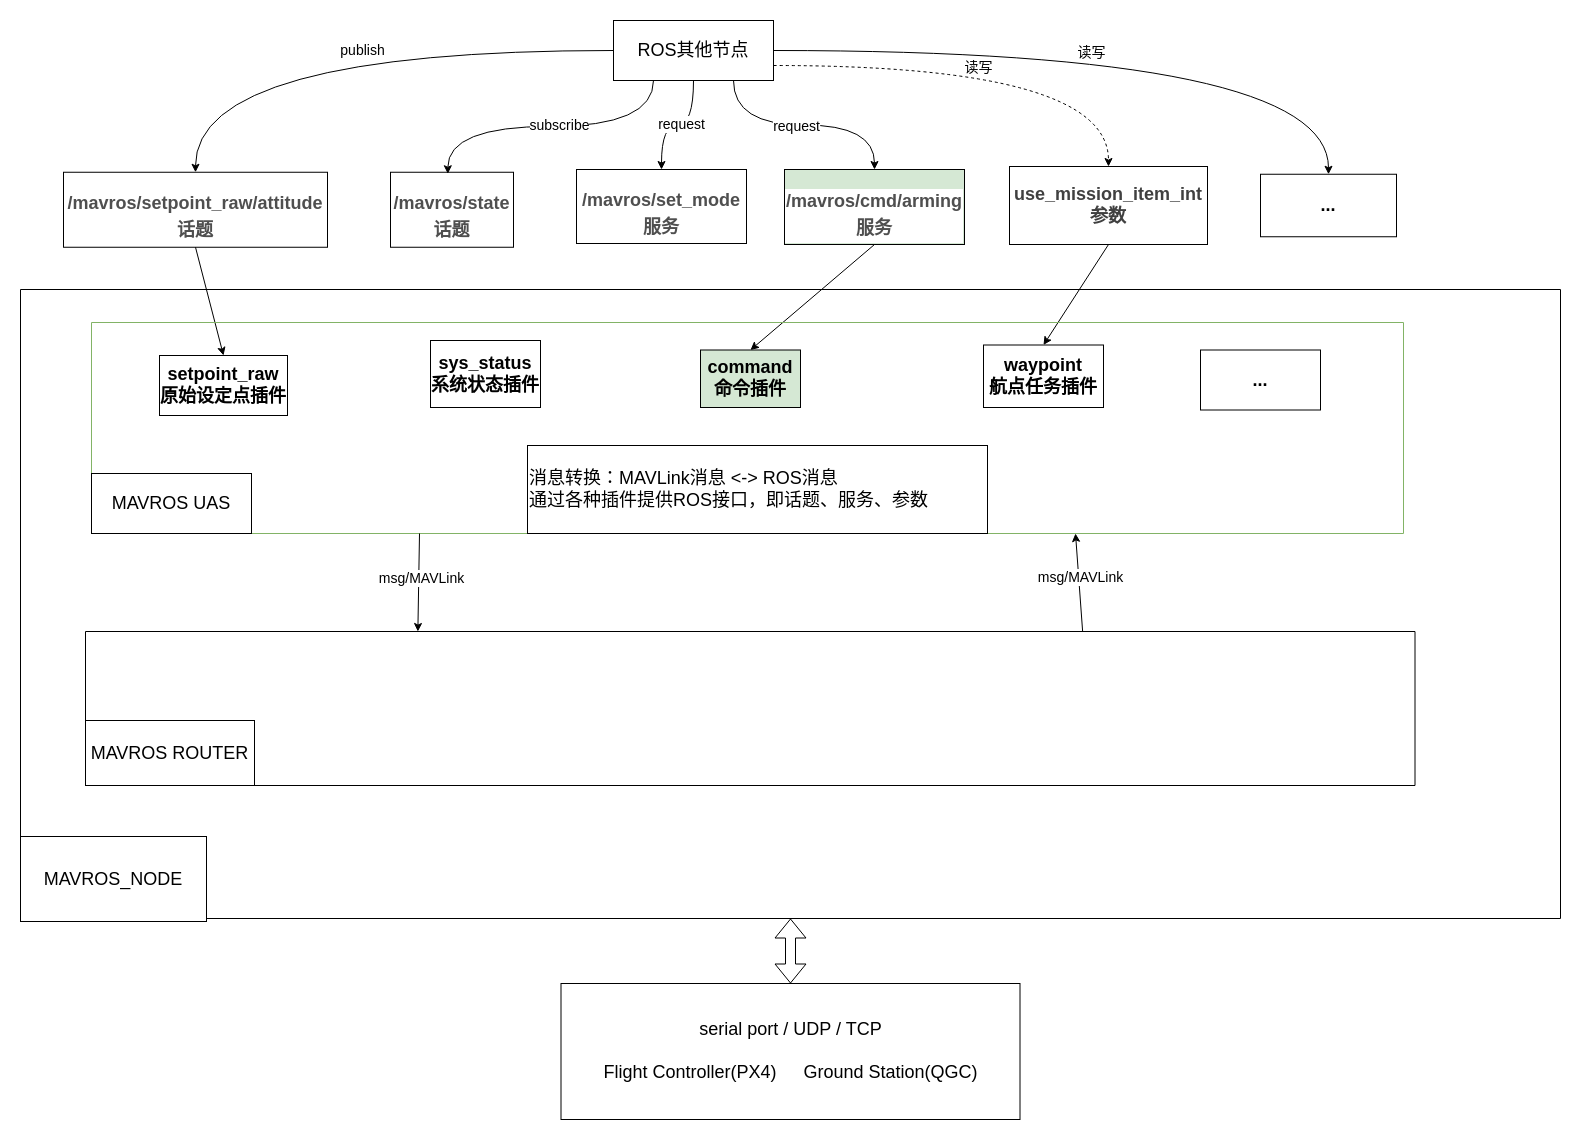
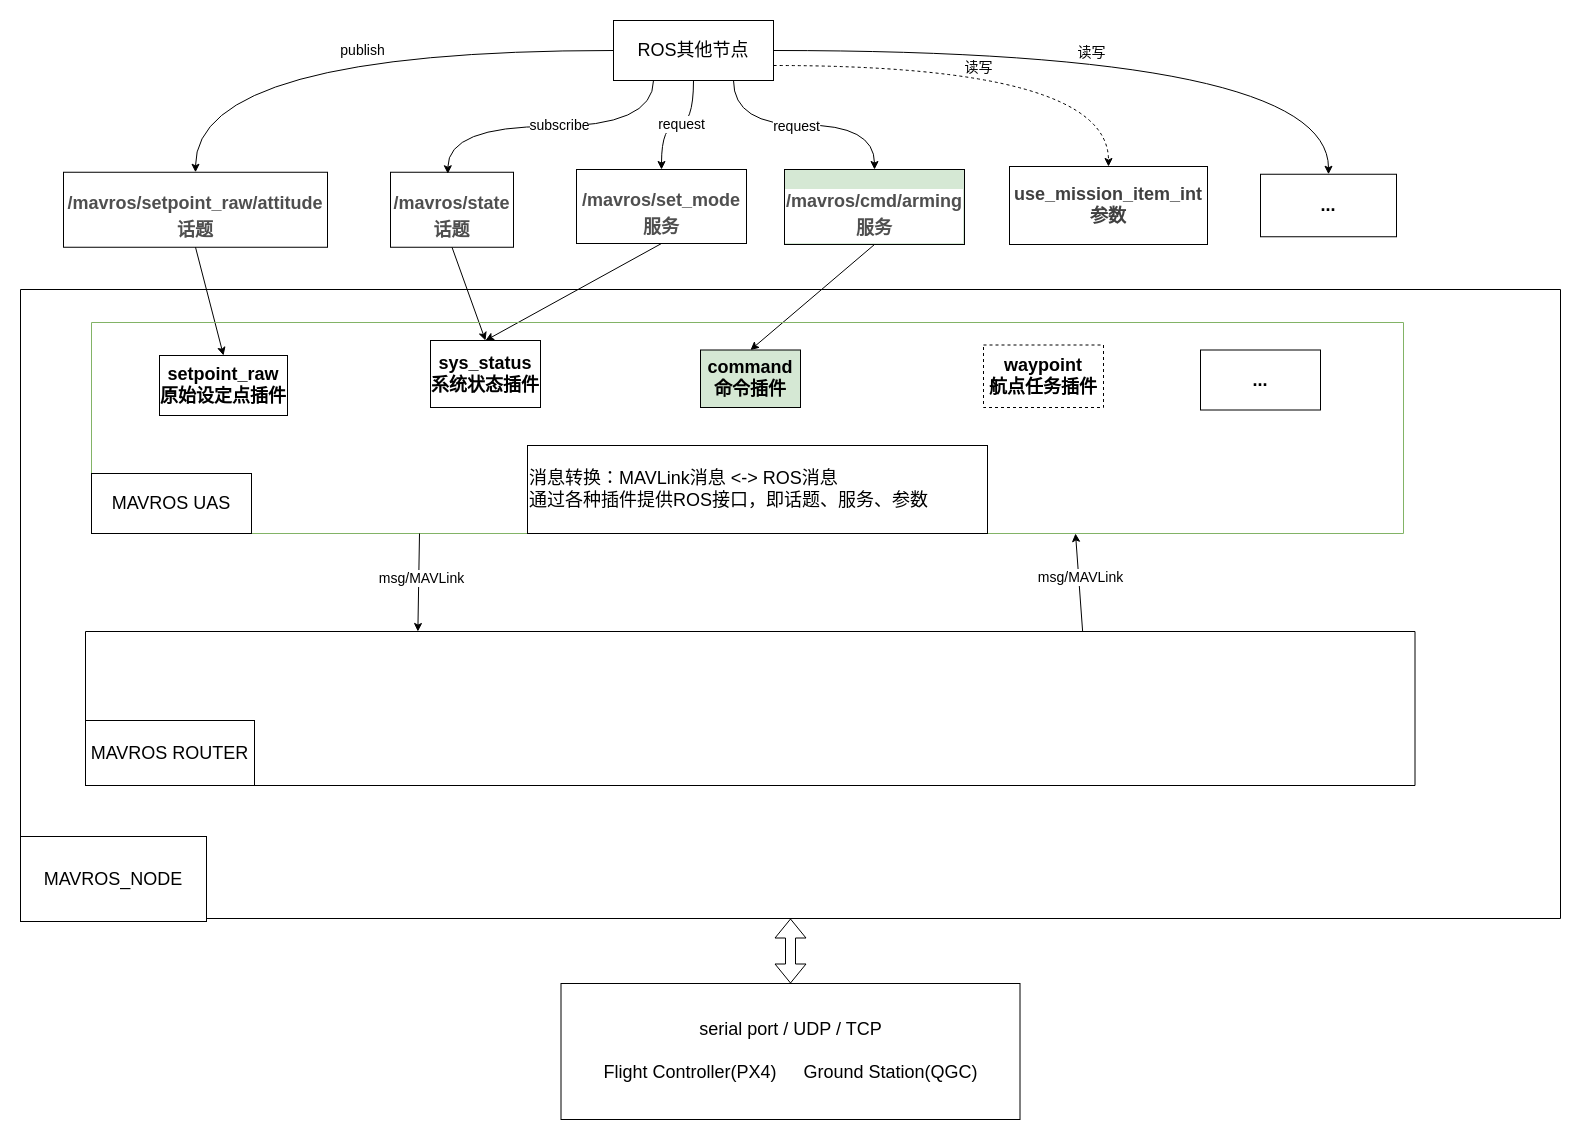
none -> (576, 290)
none -> (468, 291)
(1078, 292) -> none
(1044, 376) -> (1044, 376)
